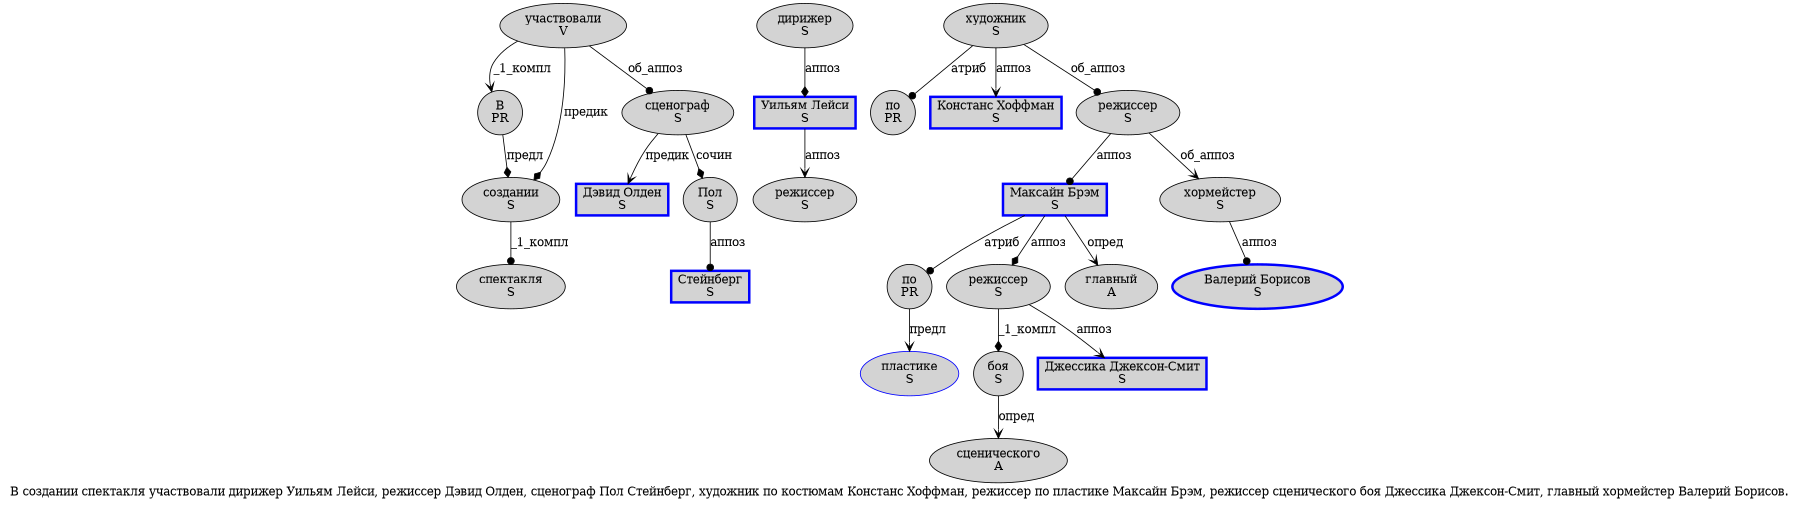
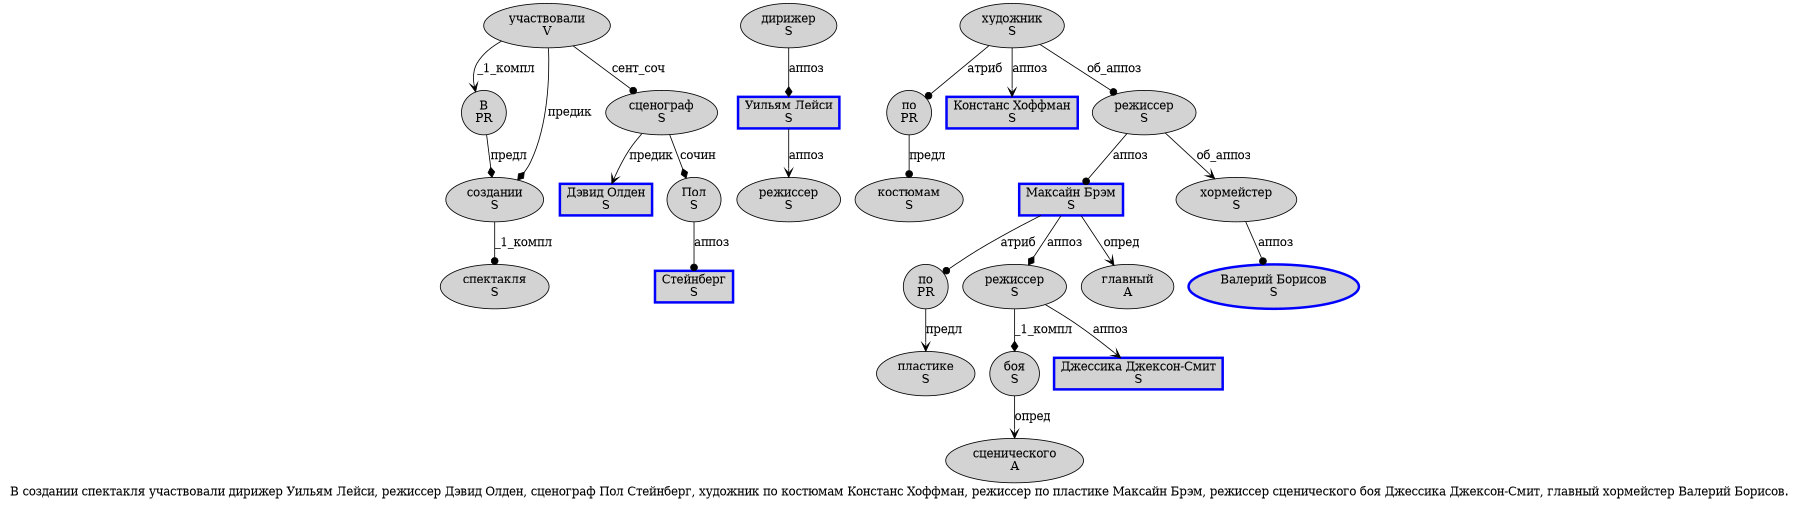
(655, 69) -> (638, 69)
none -> (909, 200)
(910, 374) -> (926, 374)
